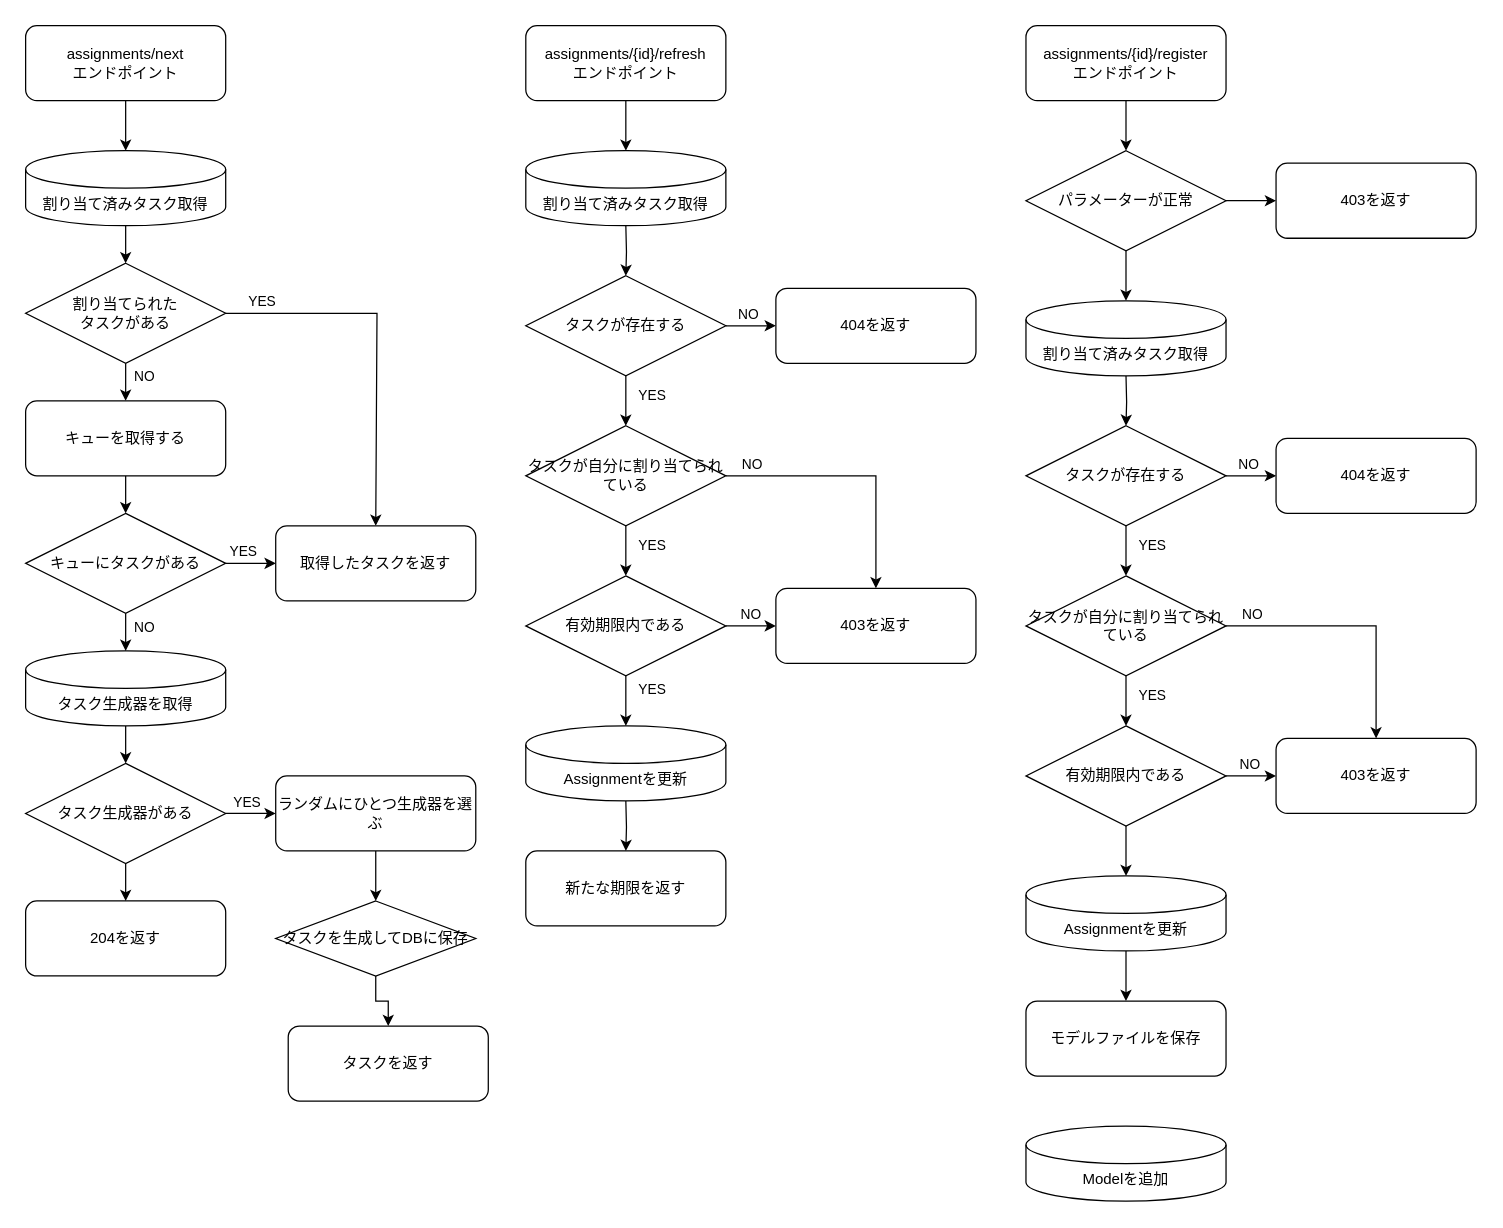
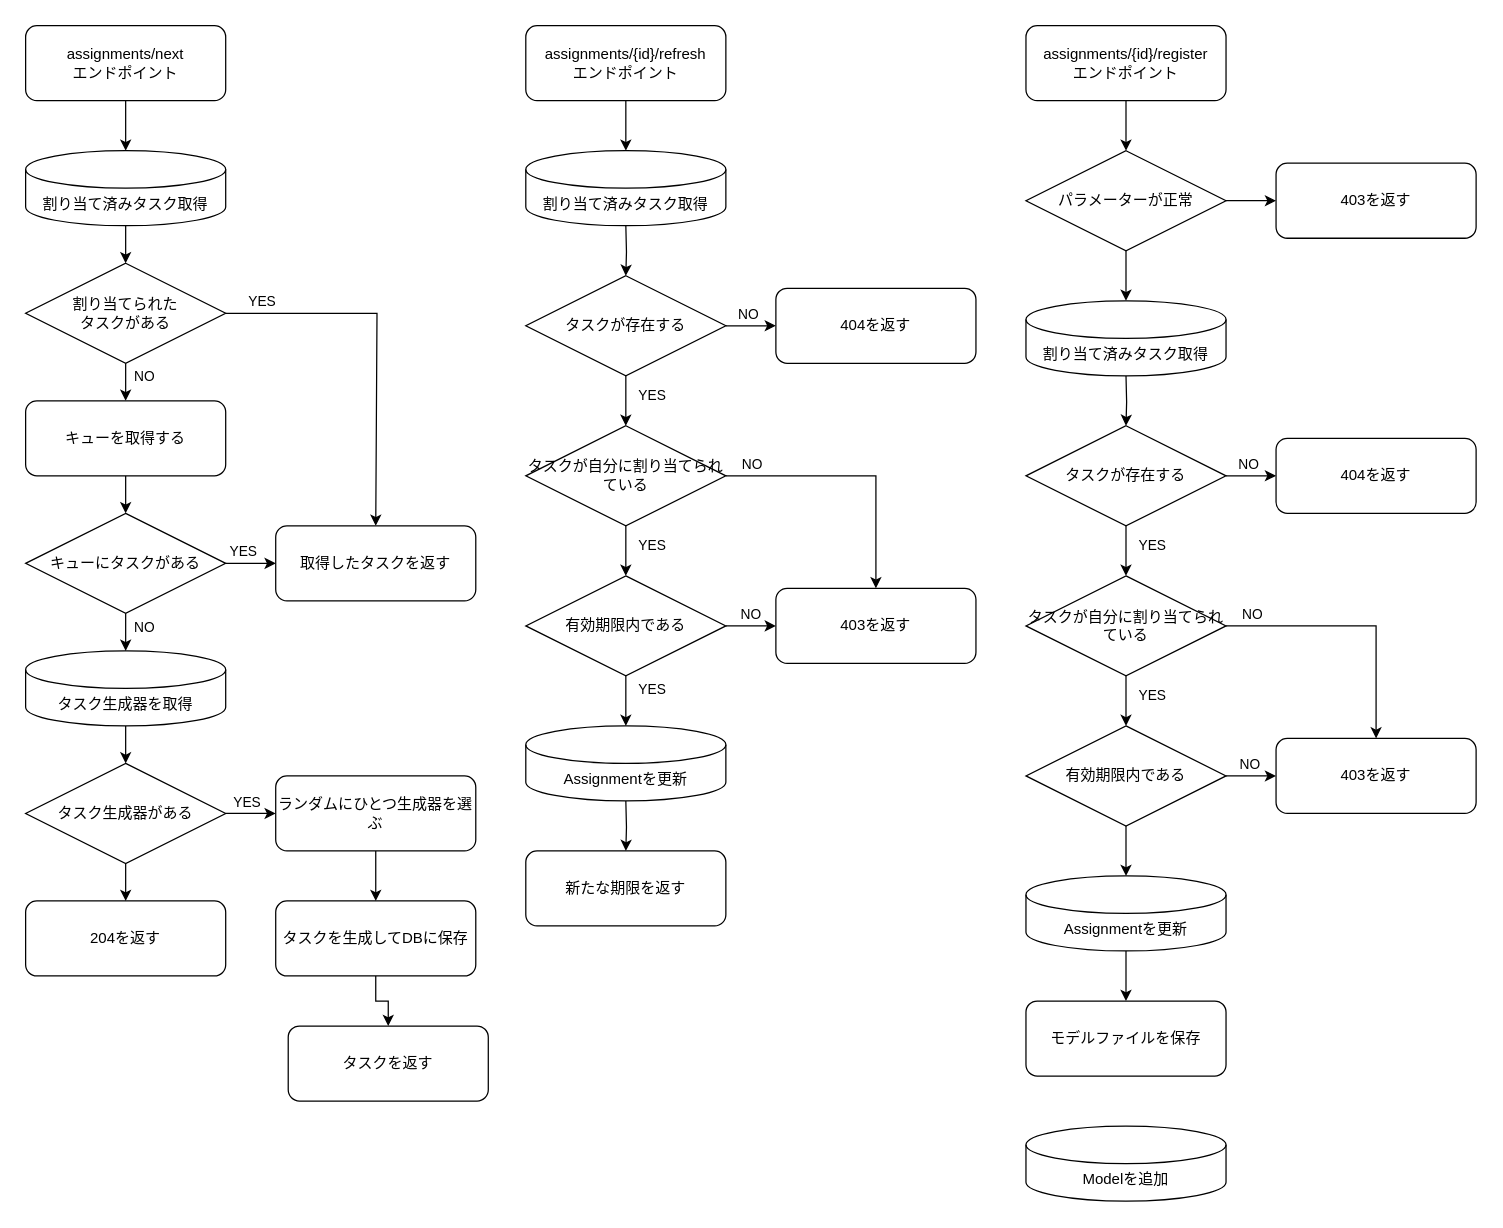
(376, 938) -> (376, 938)
